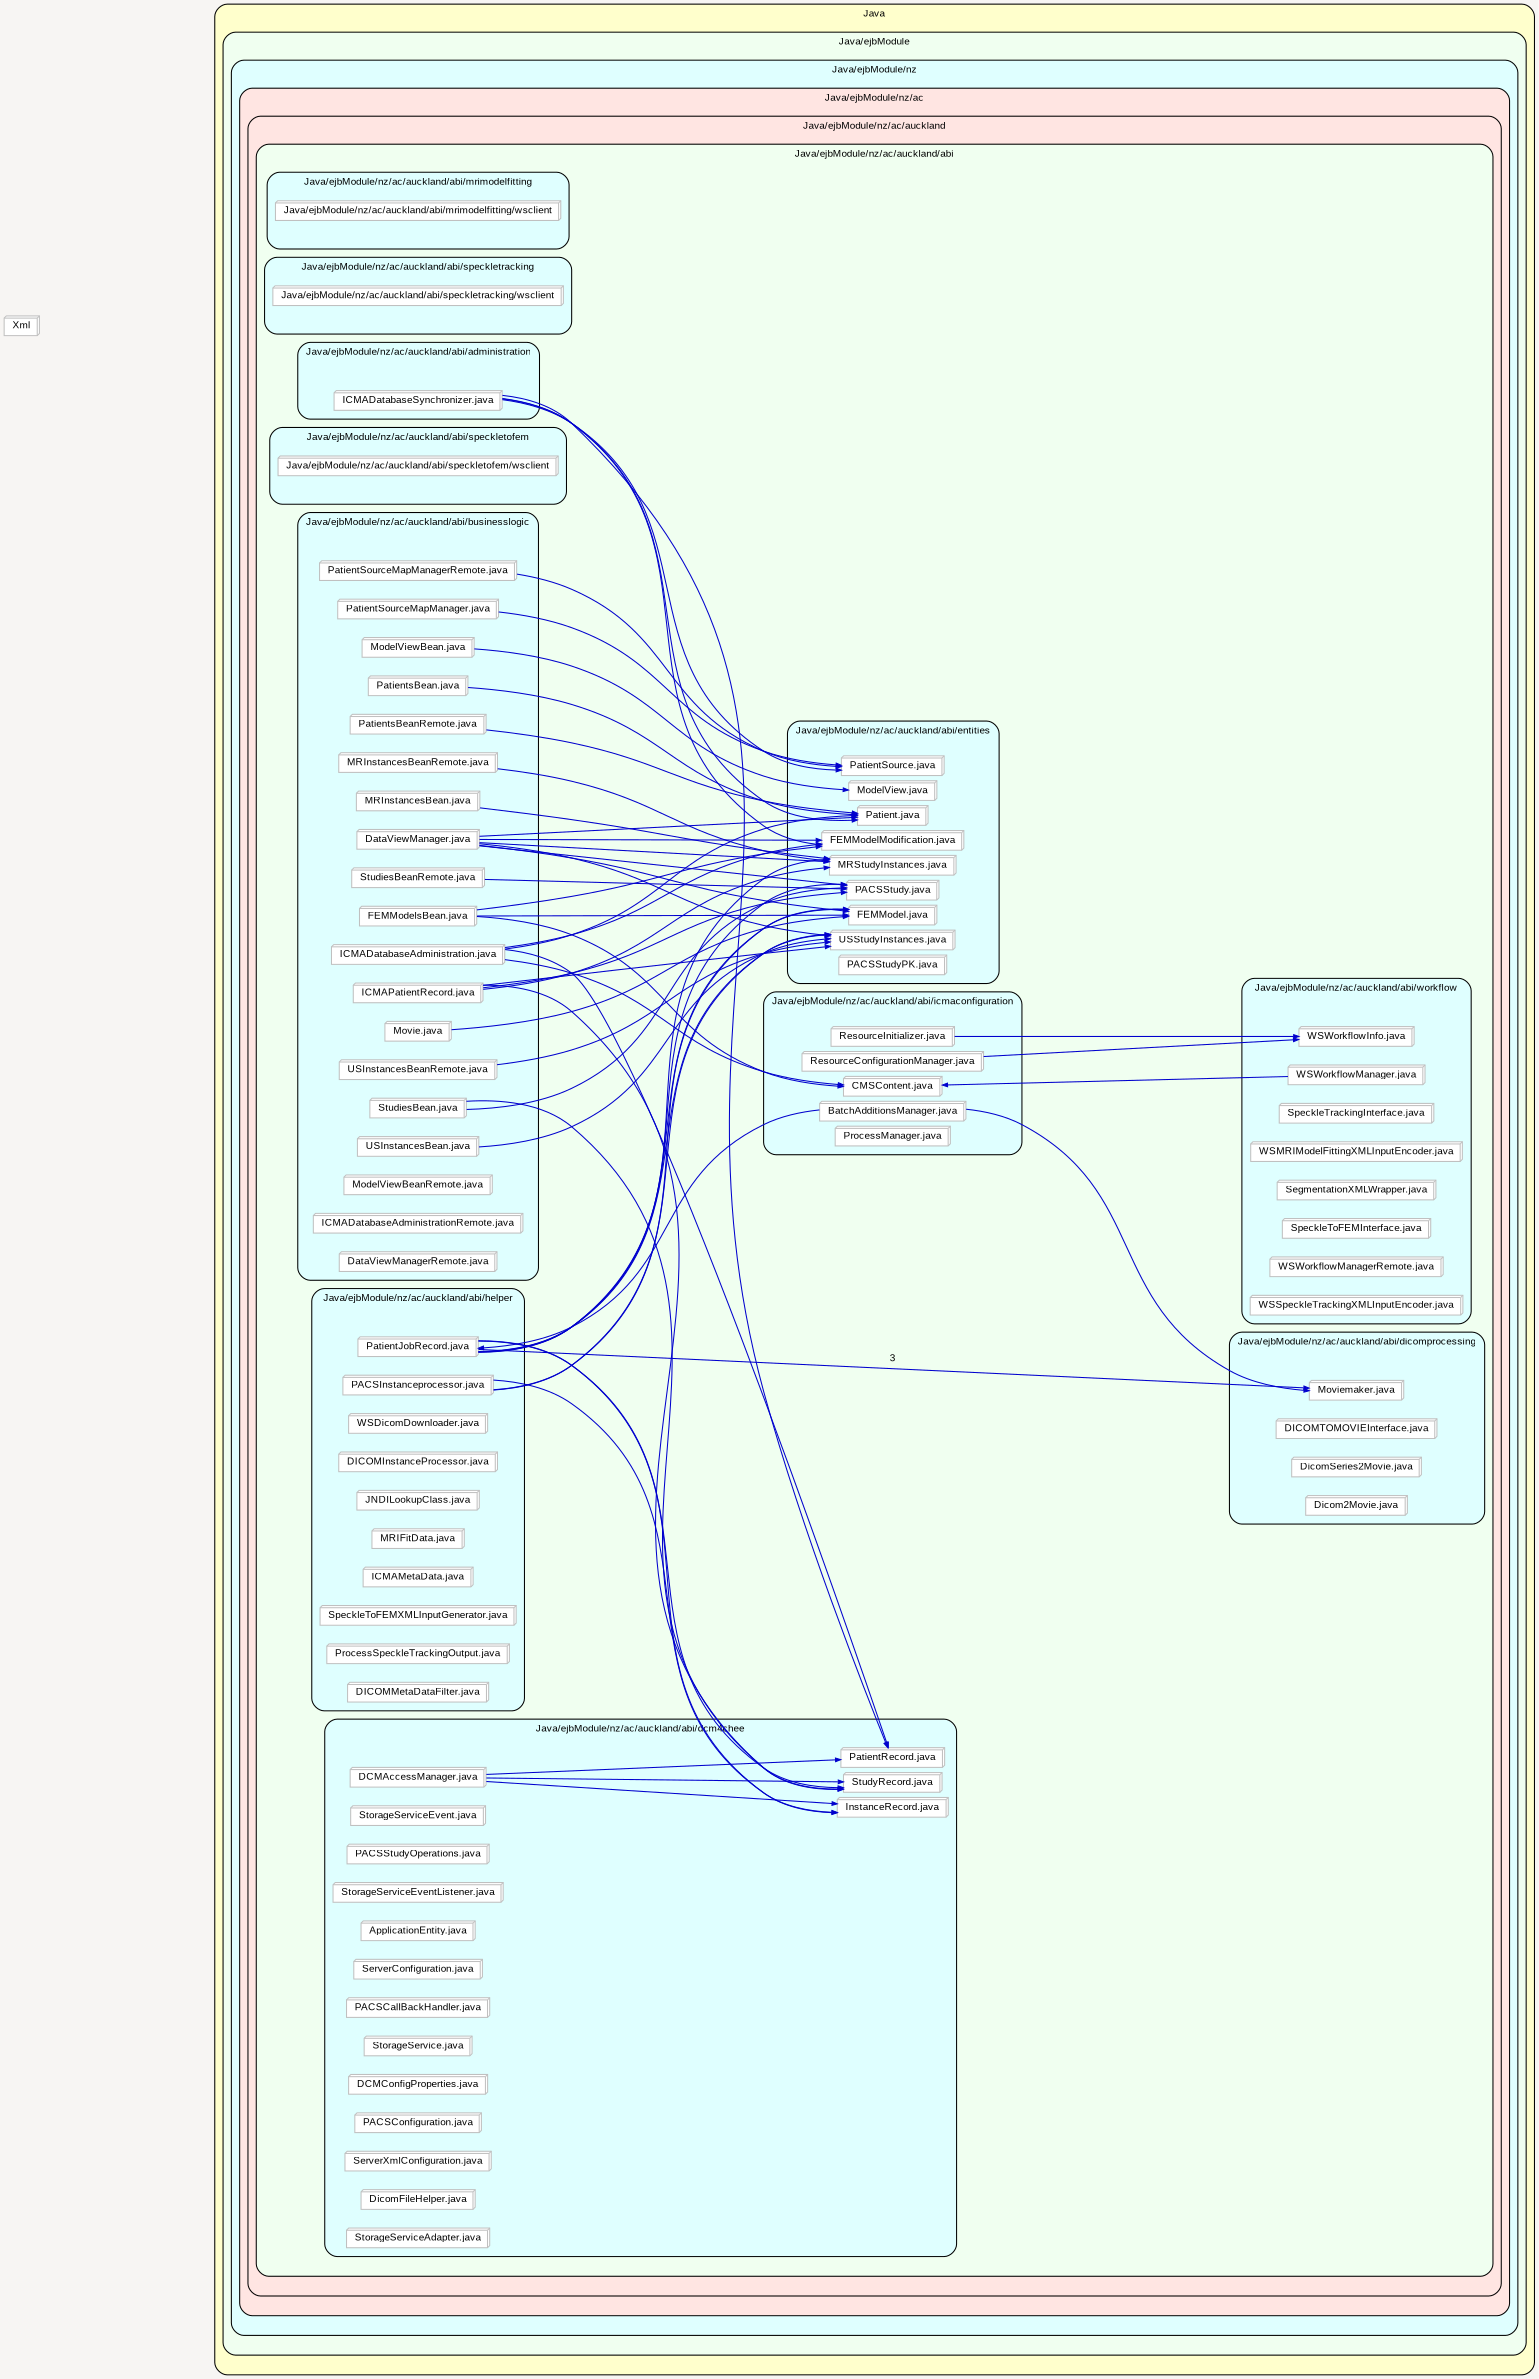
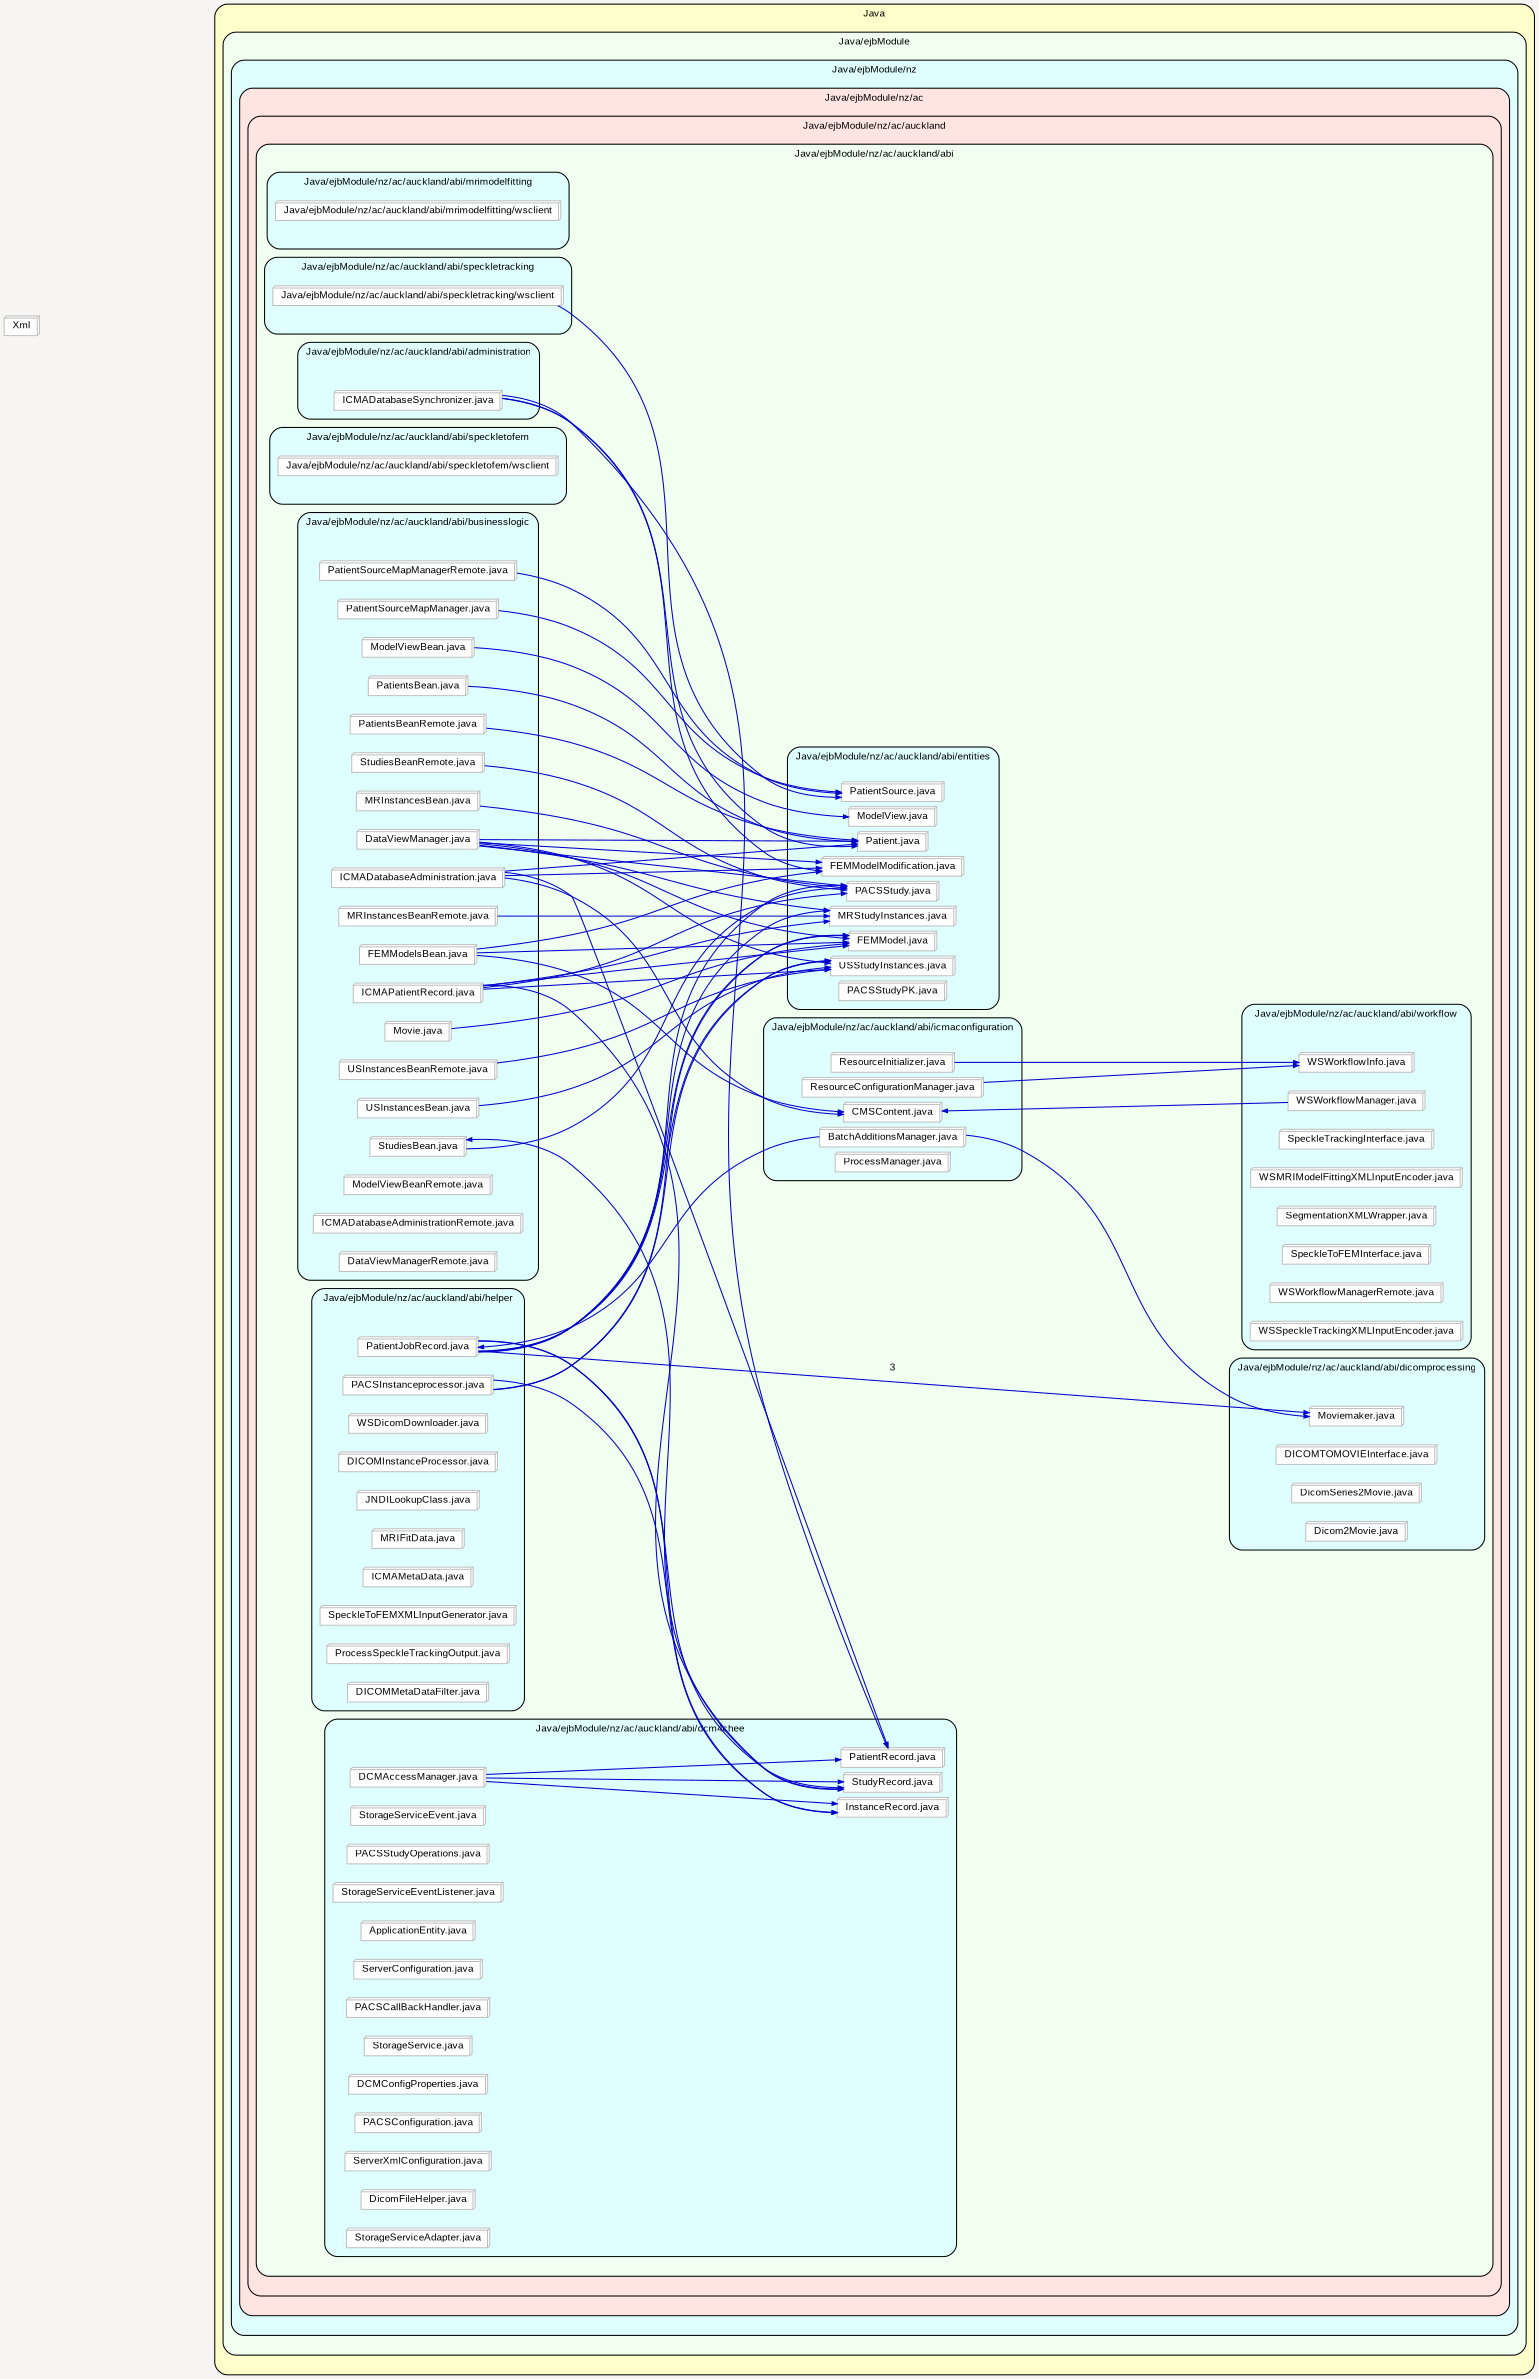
(677, 628) -> (669, 576)
(601, 824) -> (626, 834)
none -> (663, 966)
(667, 1454) -> (668, 1456)
